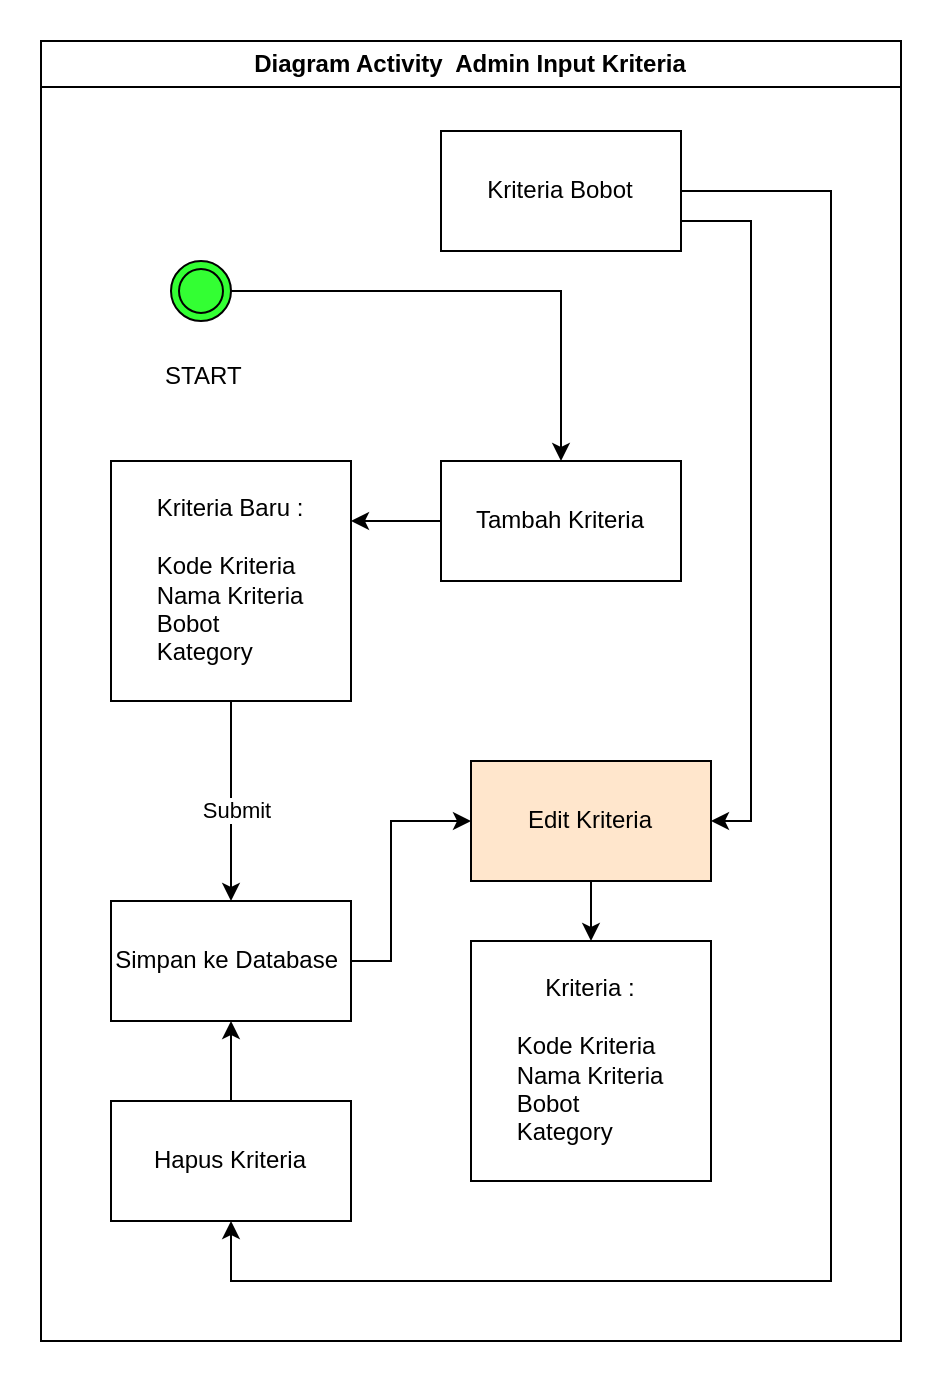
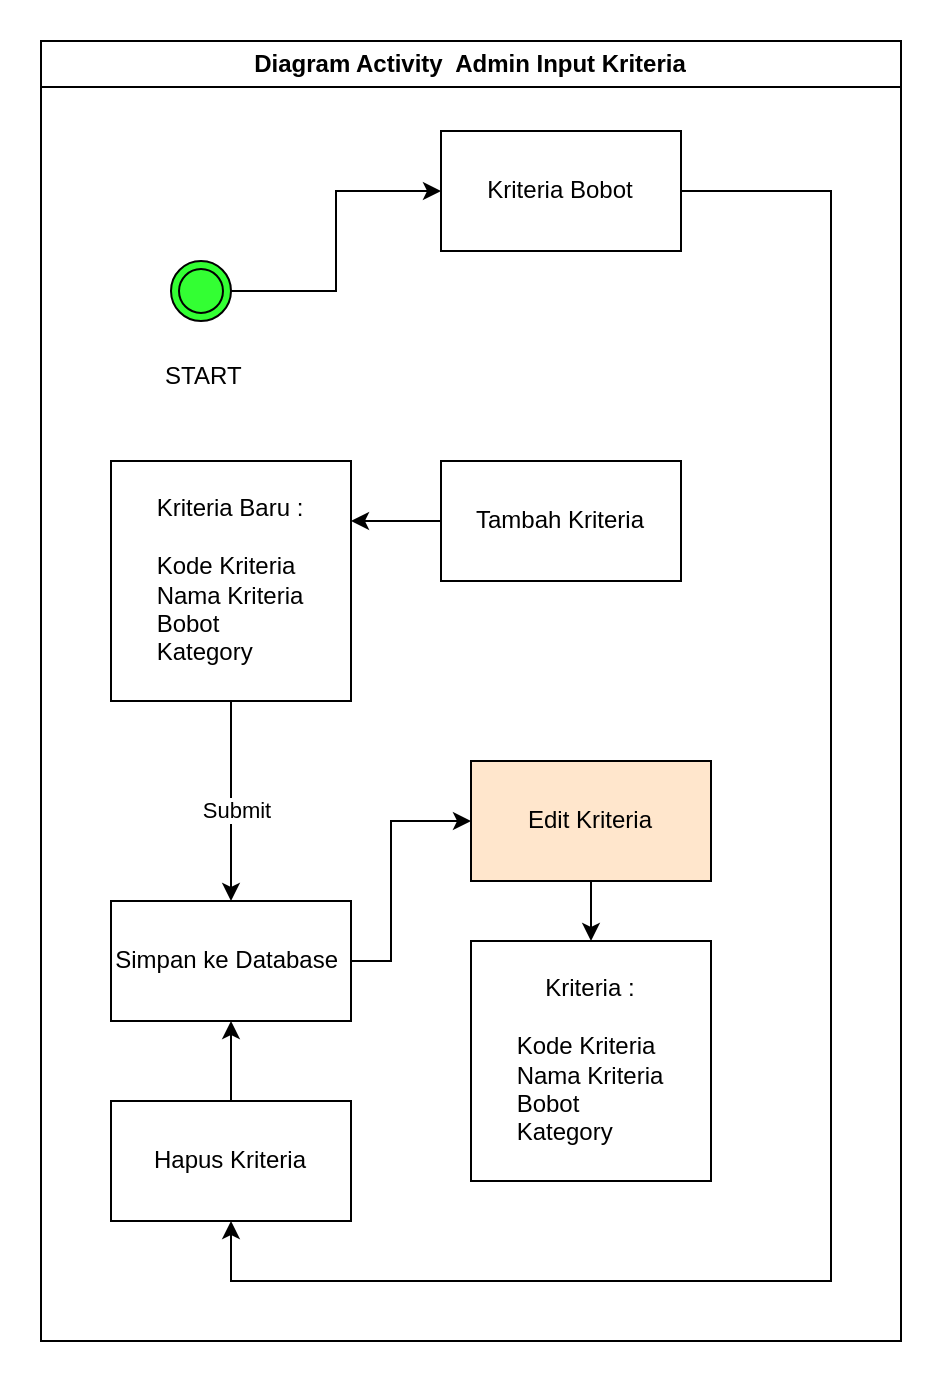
(525, 291) -> (336, 197)
(751, 499) -> none
